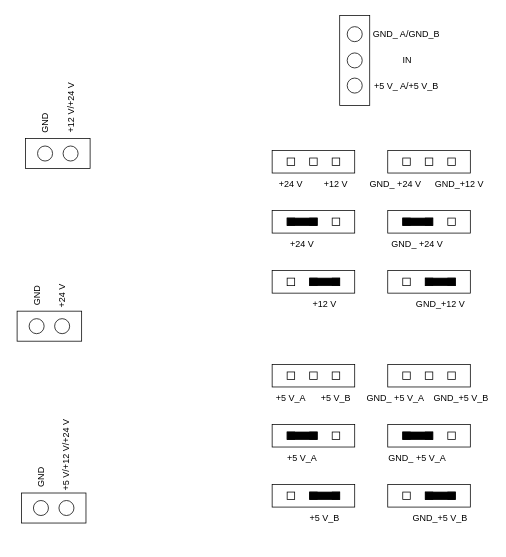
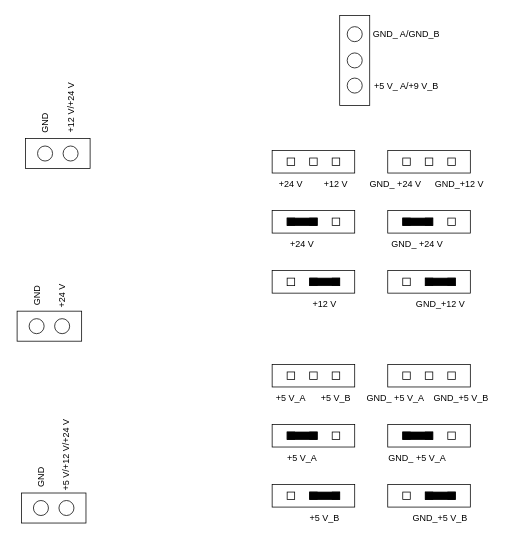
(407, 60) -> none
(406, 86) -> (406, 86)
